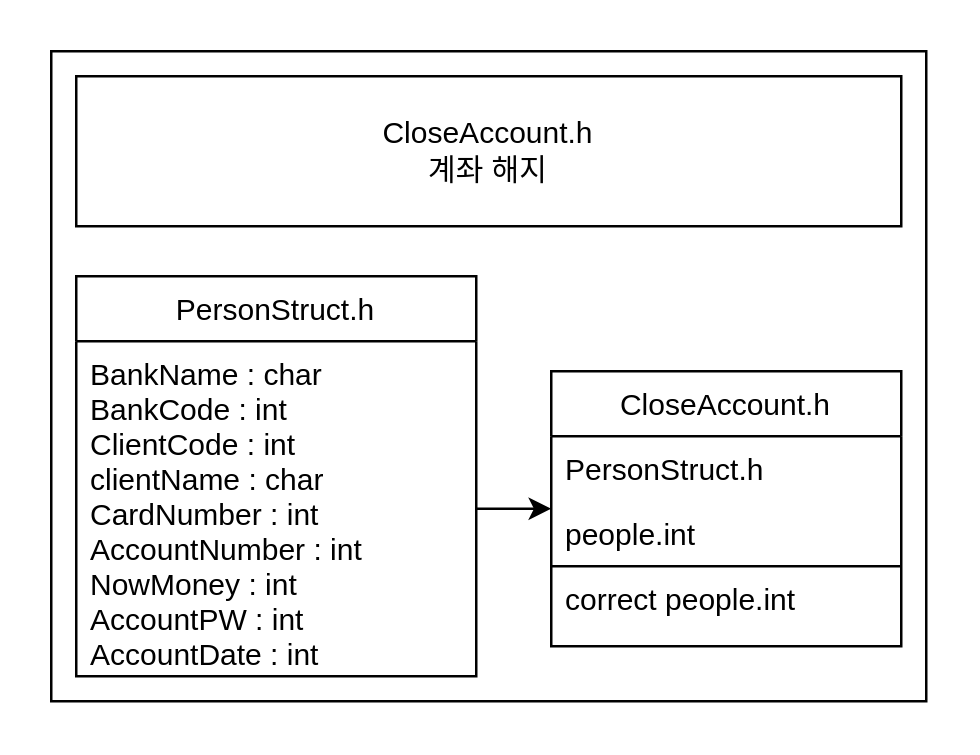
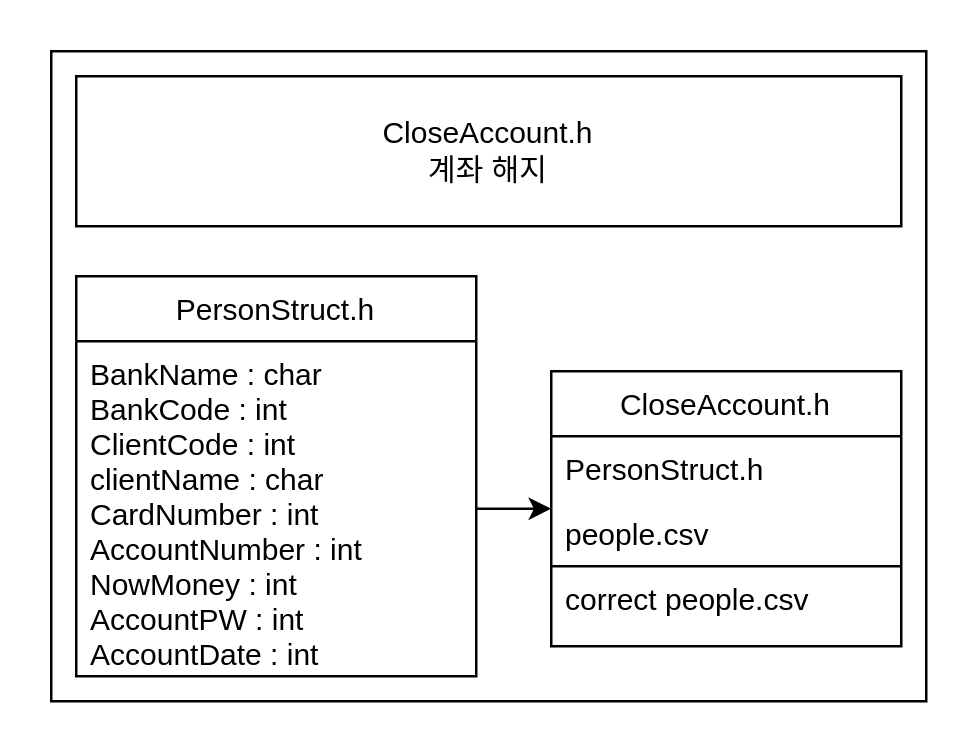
(637, 535) -> (641, 535)
(701, 600) -> (705, 600)
